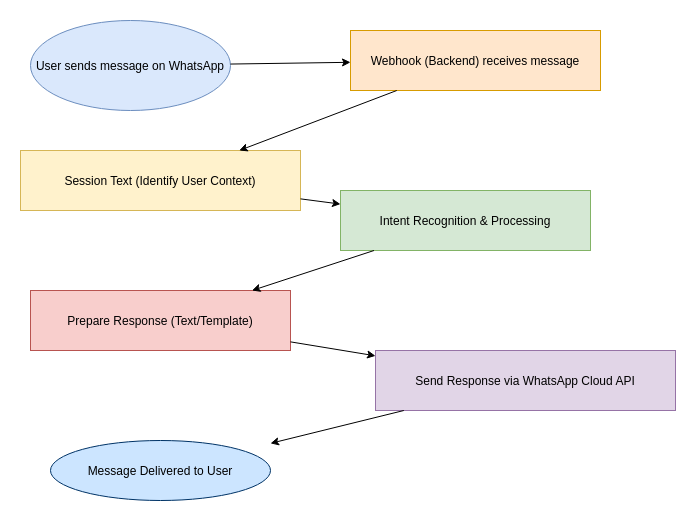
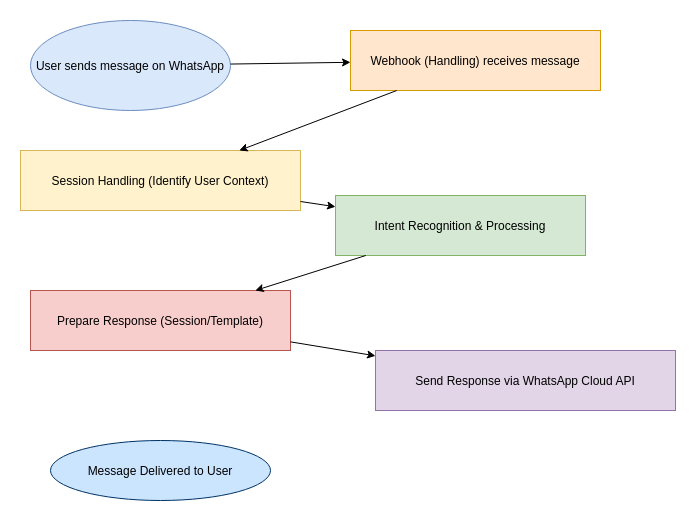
(475, 61) -> (475, 61)
(160, 181) -> (160, 181)
(466, 221) -> (461, 226)
(160, 321) -> (160, 321)
(340, 426) -> none
